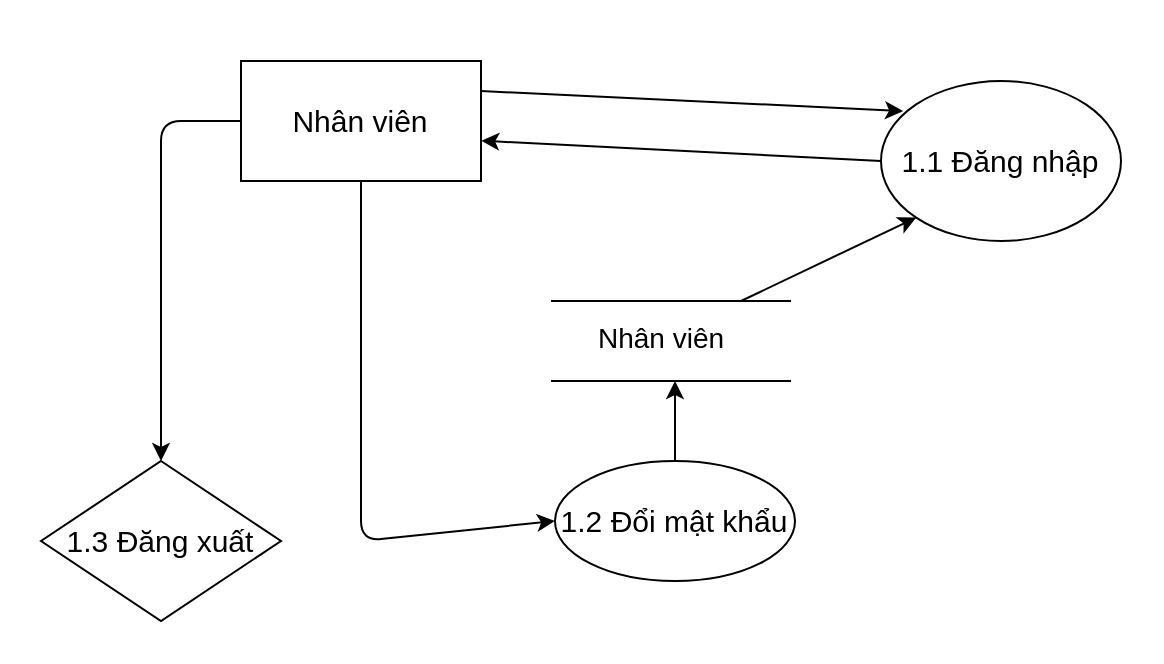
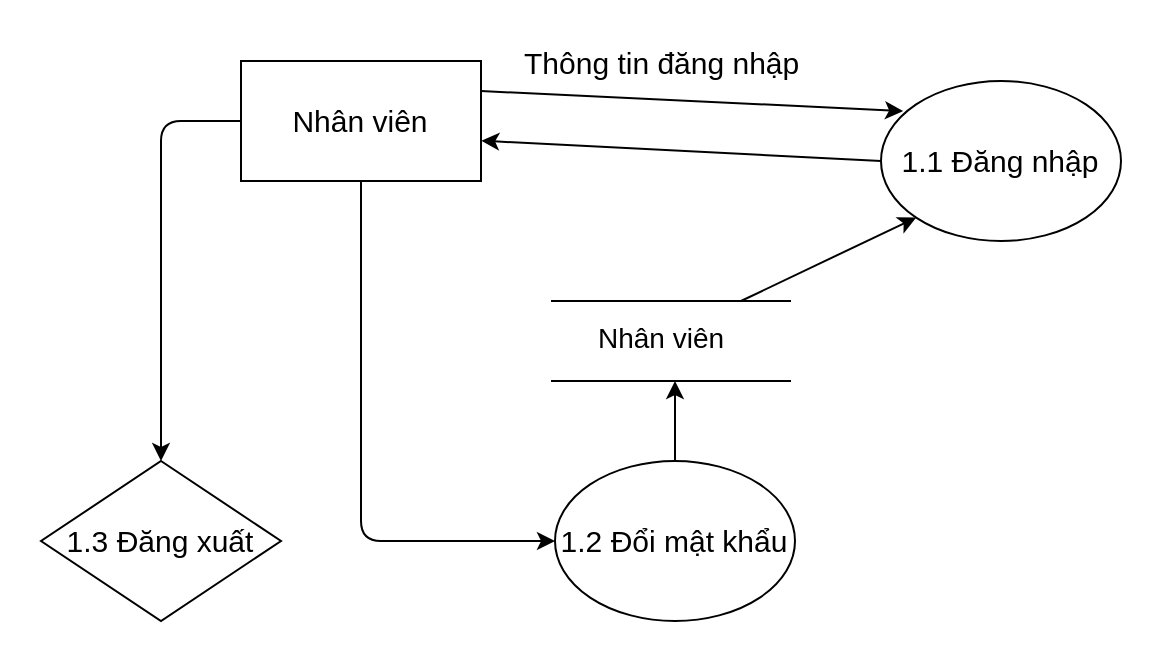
none -> (671, 61)
(675, 521) -> (675, 541)
